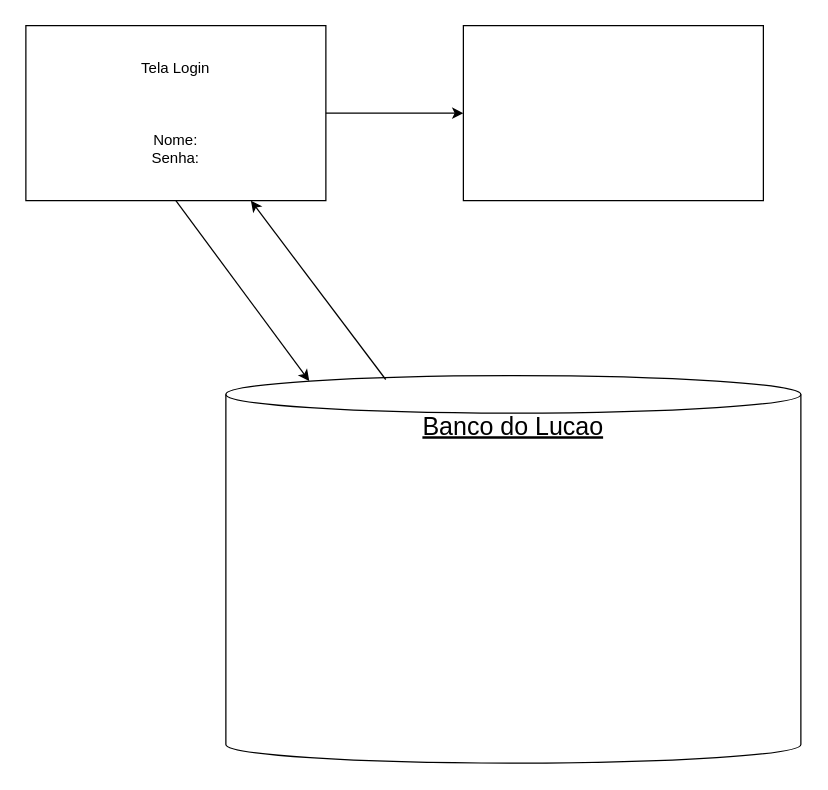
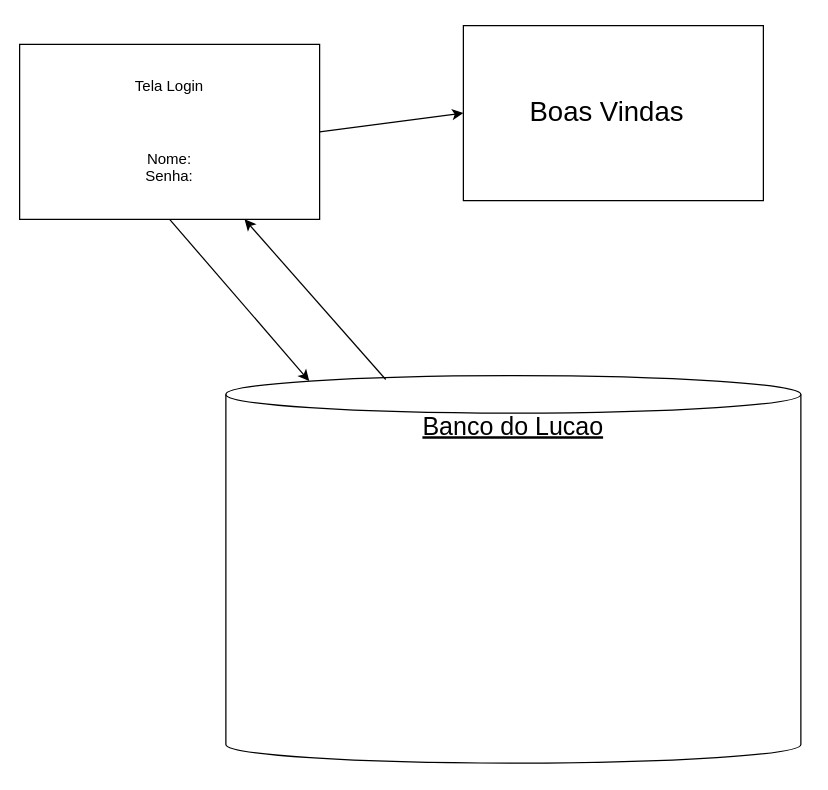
(176, 113) -> (169, 132)
none -> (607, 113)
